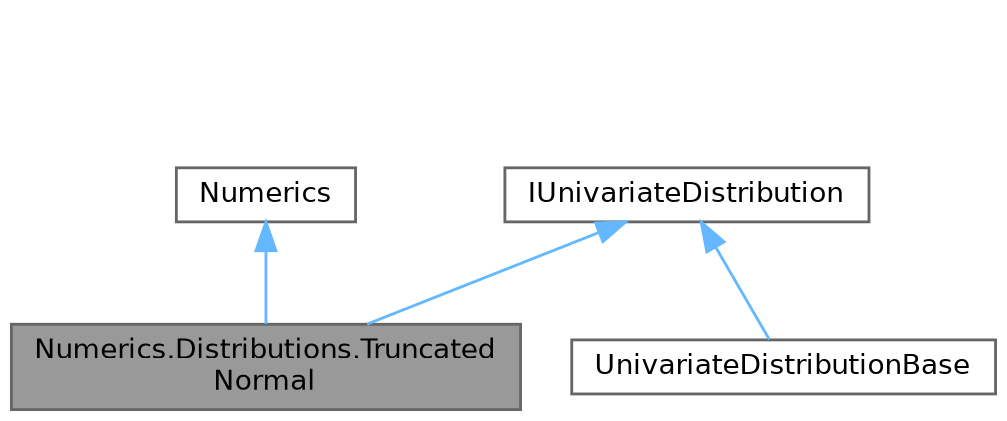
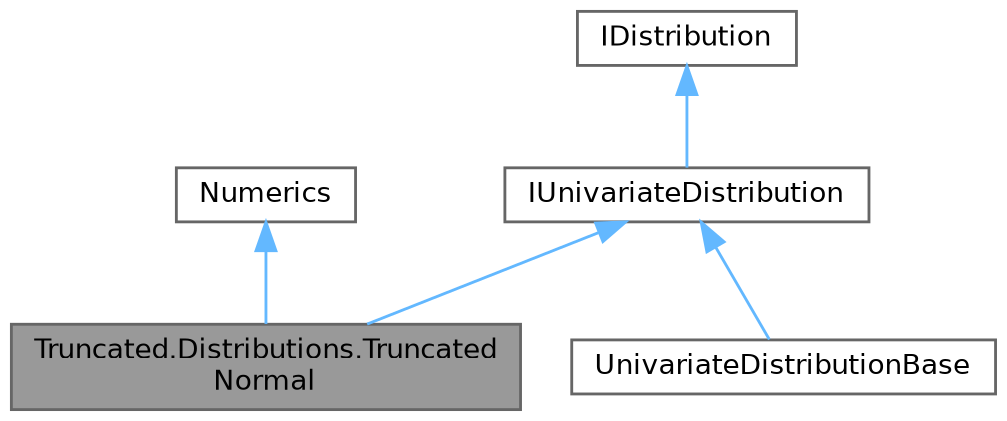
none -> (687, 38)
(266, 367) -> (266, 367)
